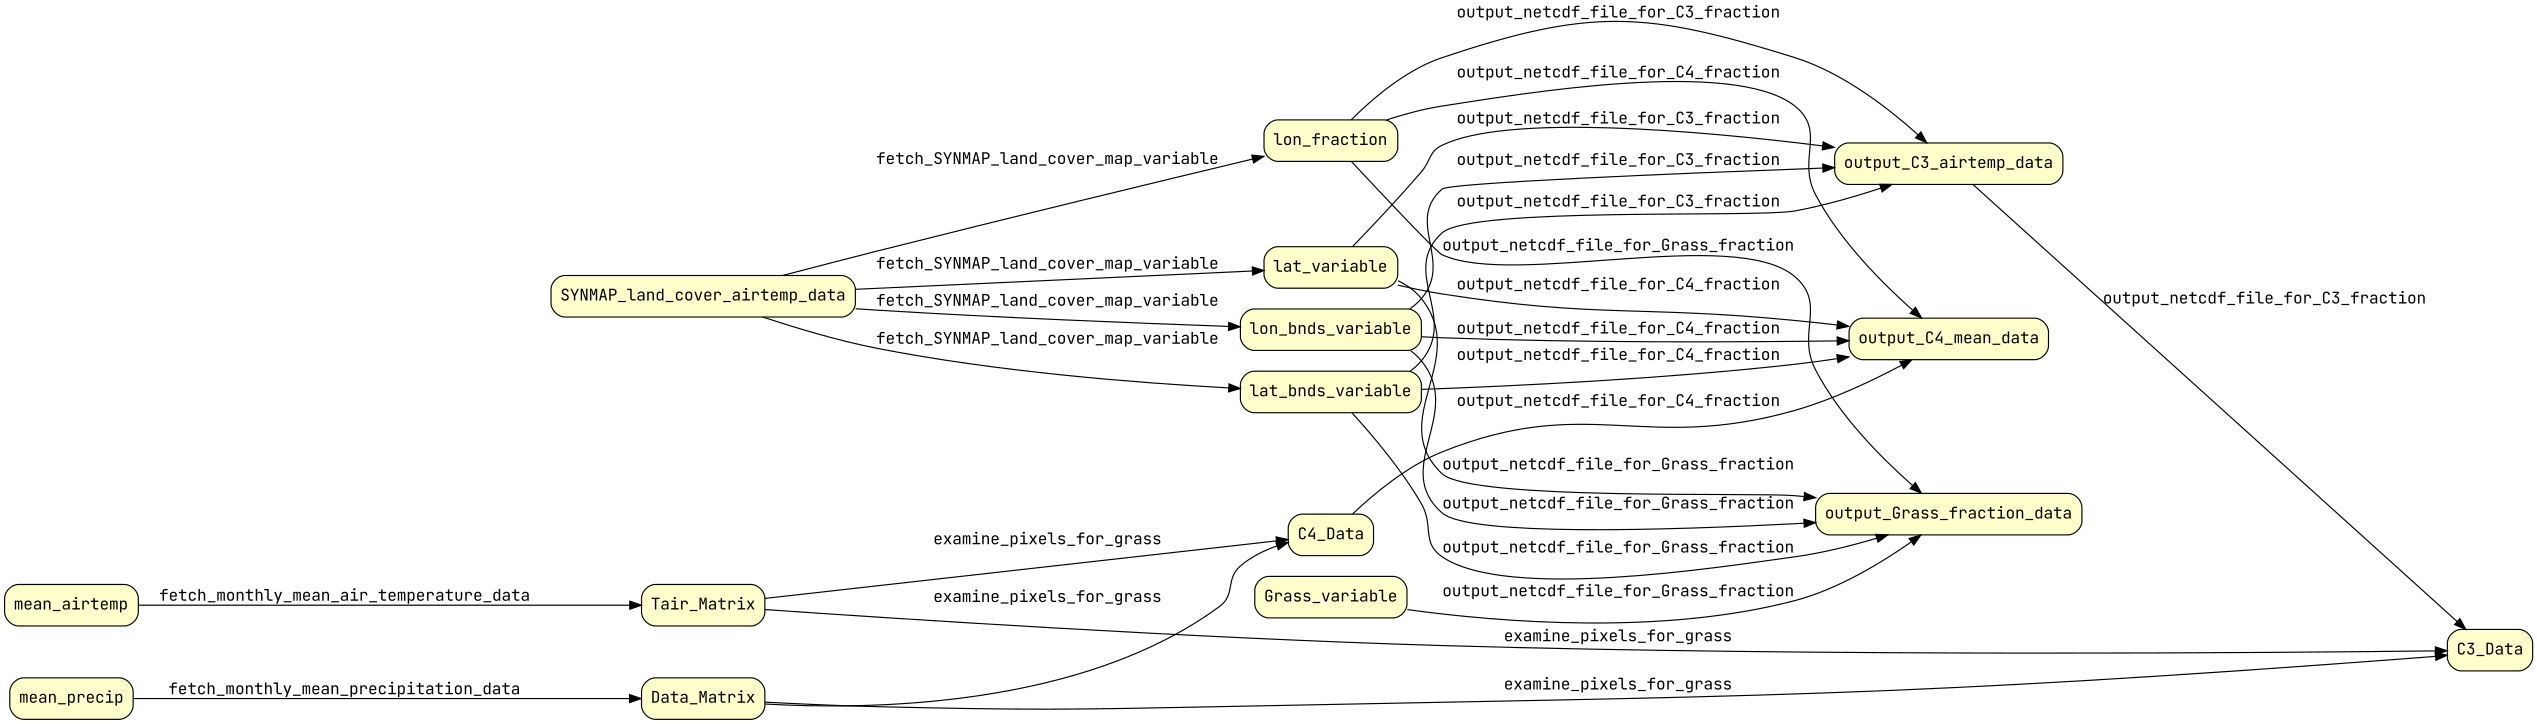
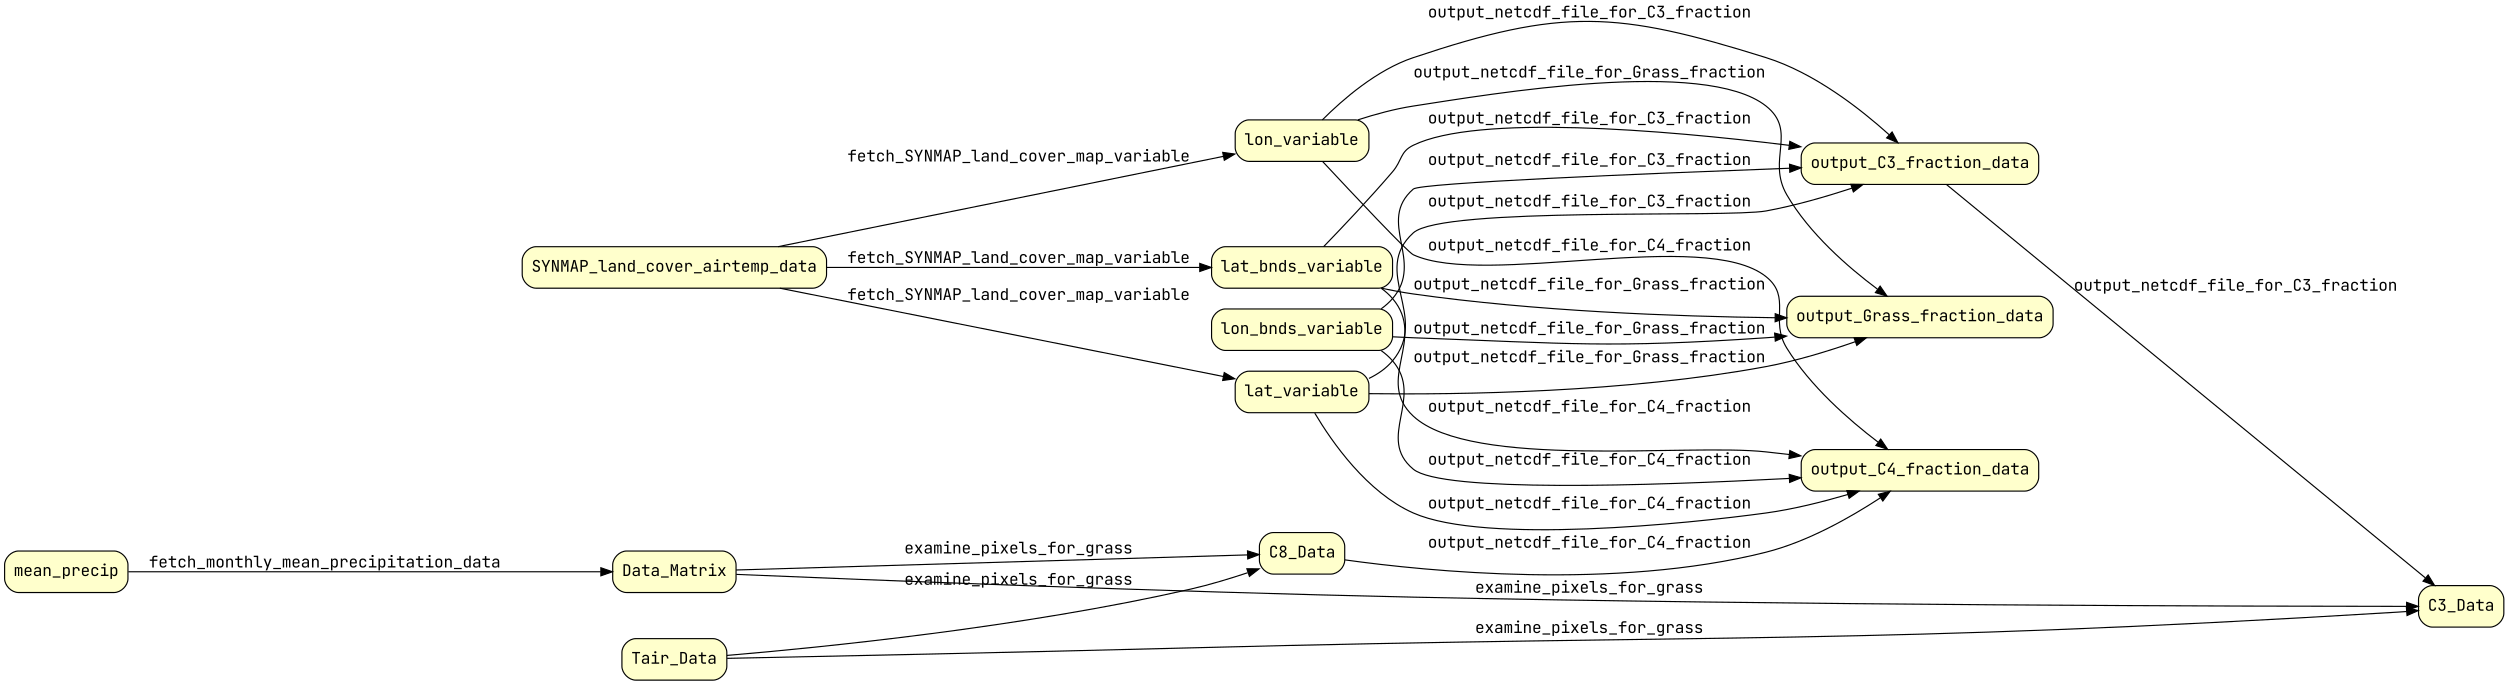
(1331, 141) -> (1302, 141)
(1949, 164) -> (1920, 164)
(1042, 319) -> none
(1949, 339) -> (1920, 470)
(1331, 535) -> (1302, 553)
(1331, 597) -> none
(71, 605) -> none
(703, 605) -> (674, 659)
